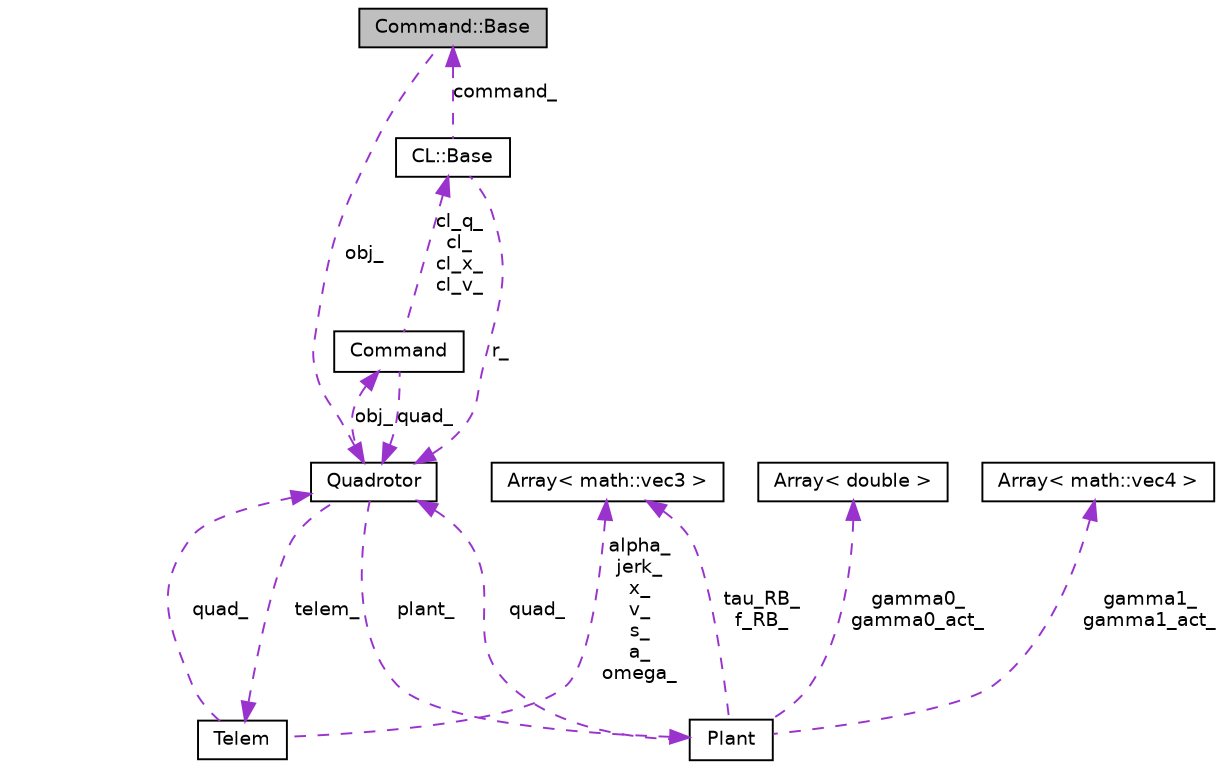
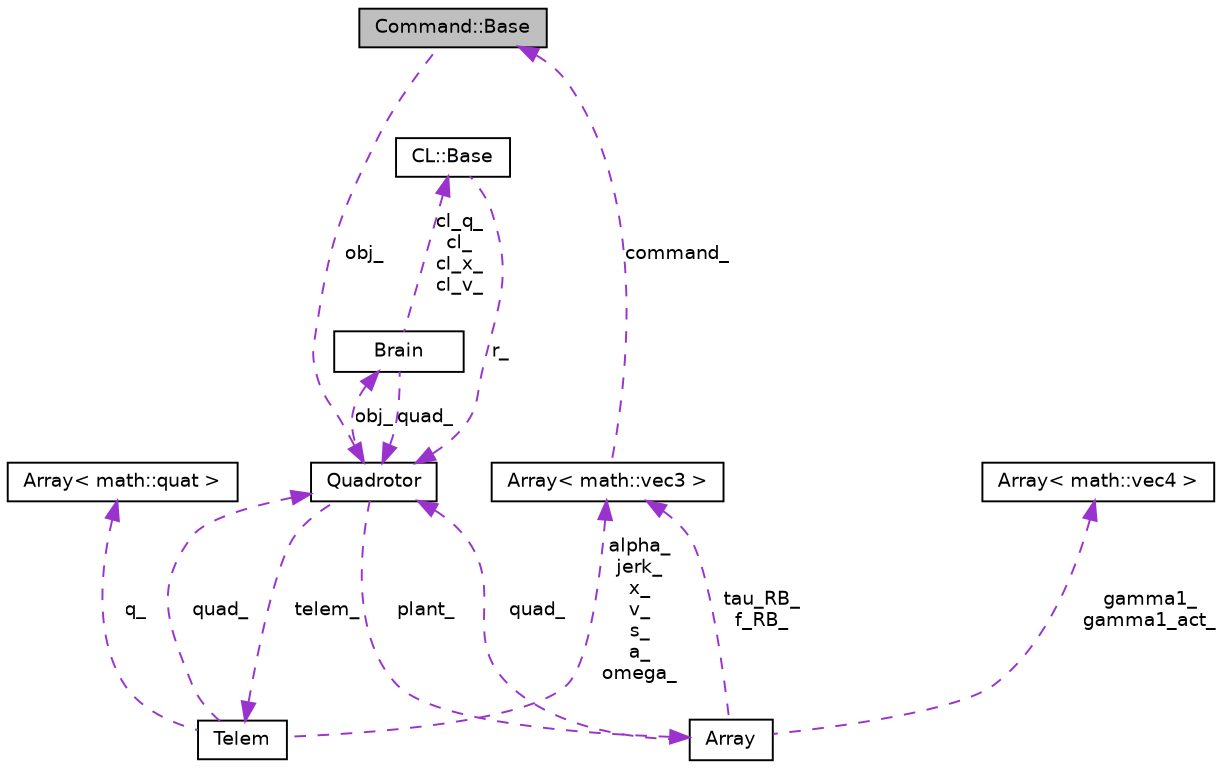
(453, 103) -> (623, 247)
(399, 352) -> (399, 352)
none -> (123, 482)
(853, 482) -> none
(731, 740) -> (731, 740)
